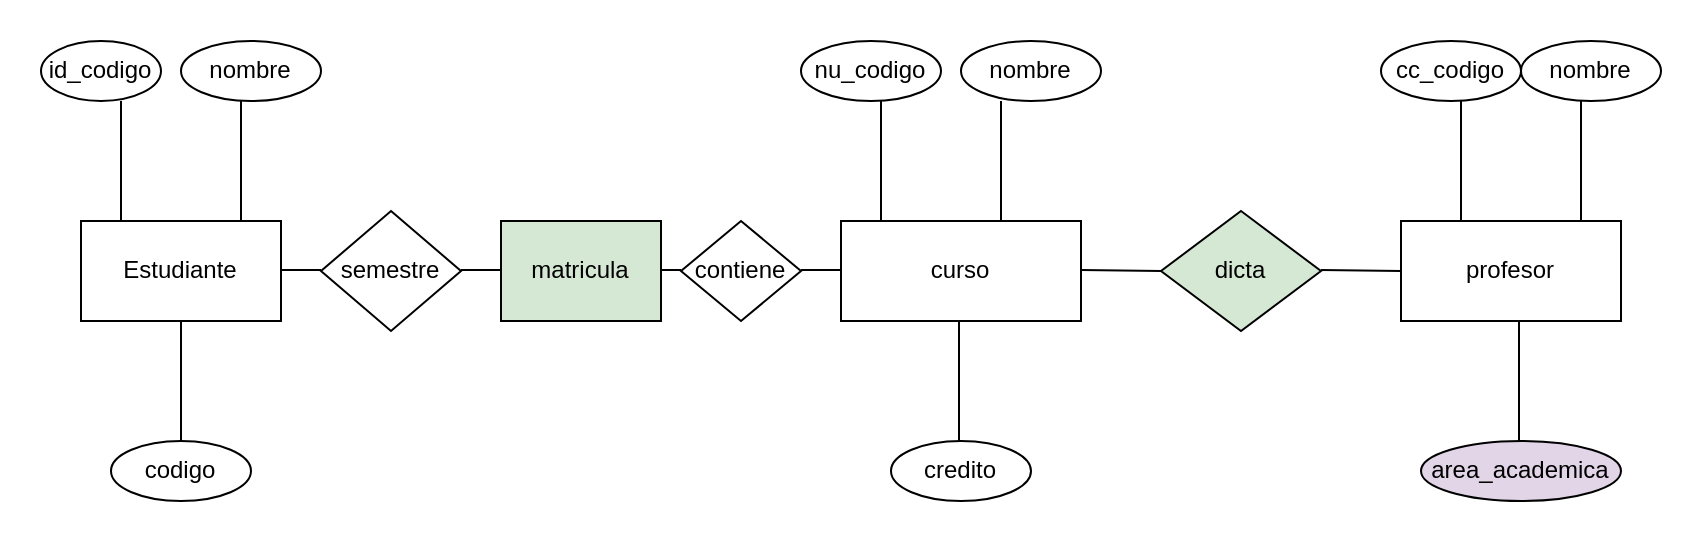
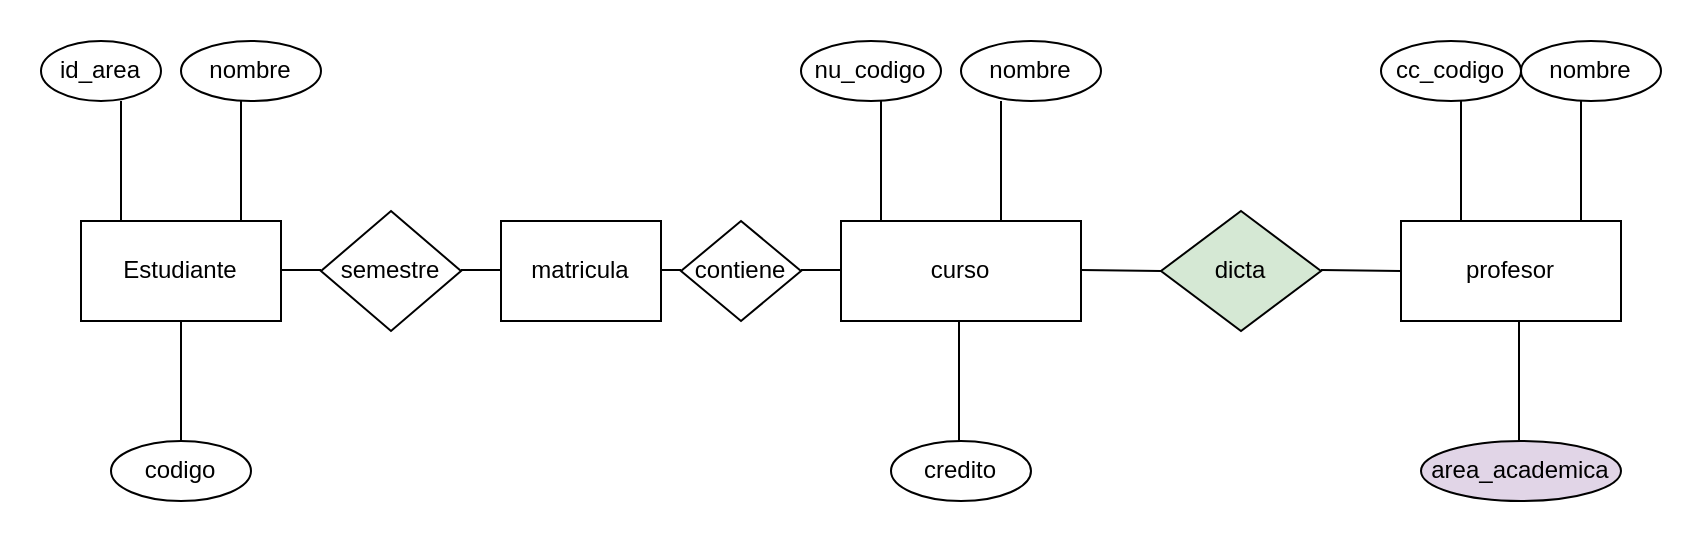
(101, 71) -> (101, 71)
(581, 271) -> (581, 271)
